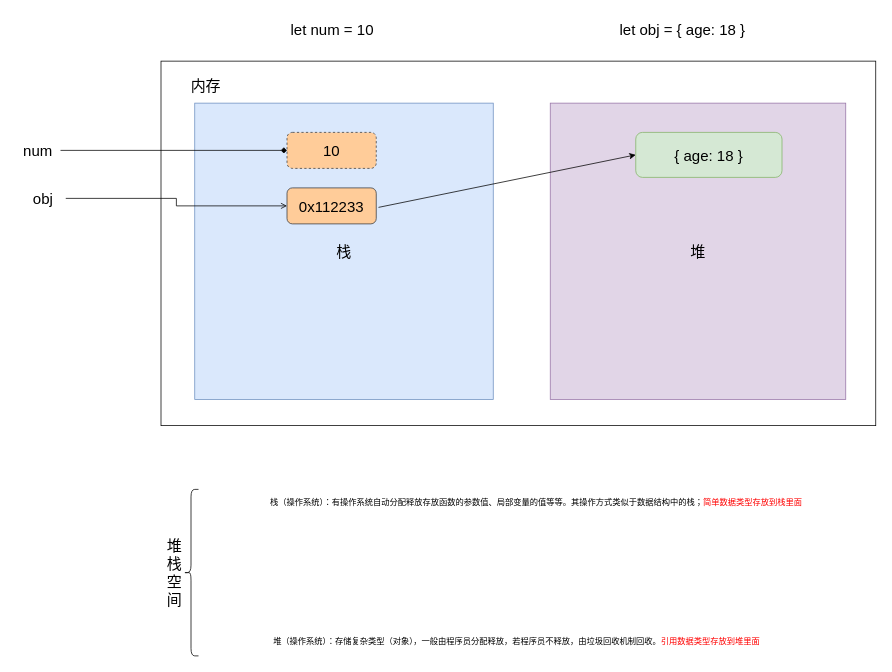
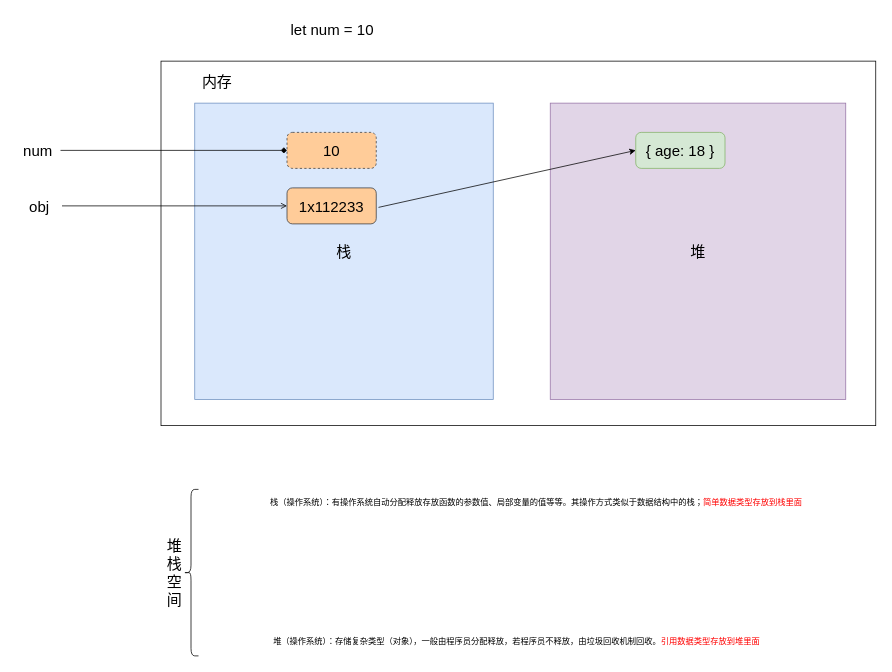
(682, 29) -> none
(206, 85) -> (217, 81)
(709, 155) -> (680, 150)
(43, 198) -> (39, 206)
(332, 206) -> (332, 206)
